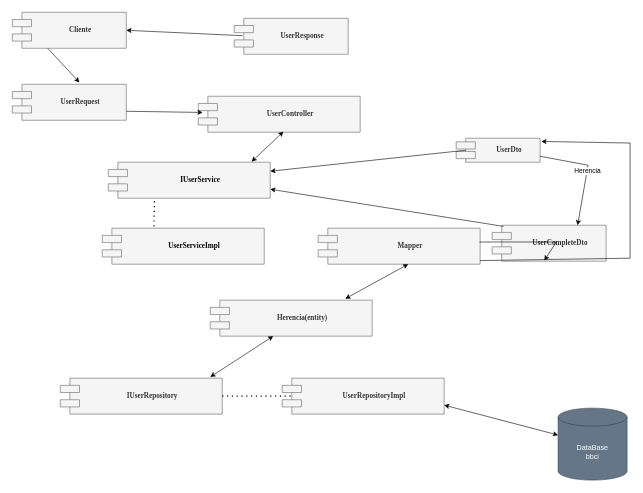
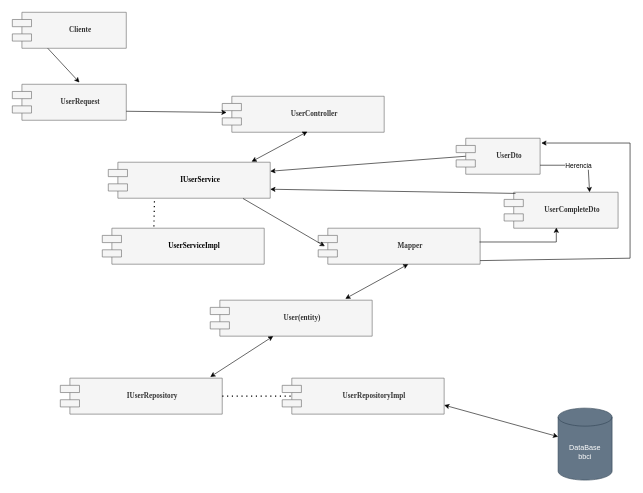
(217, 34) -> none
(291, 36) -> none
(279, 114) -> (303, 114)
(498, 150) -> (498, 156)
none -> (282, 221)
(549, 243) -> (561, 210)
(302, 318) -> (302, 318)
(593, 444) -> (585, 444)
